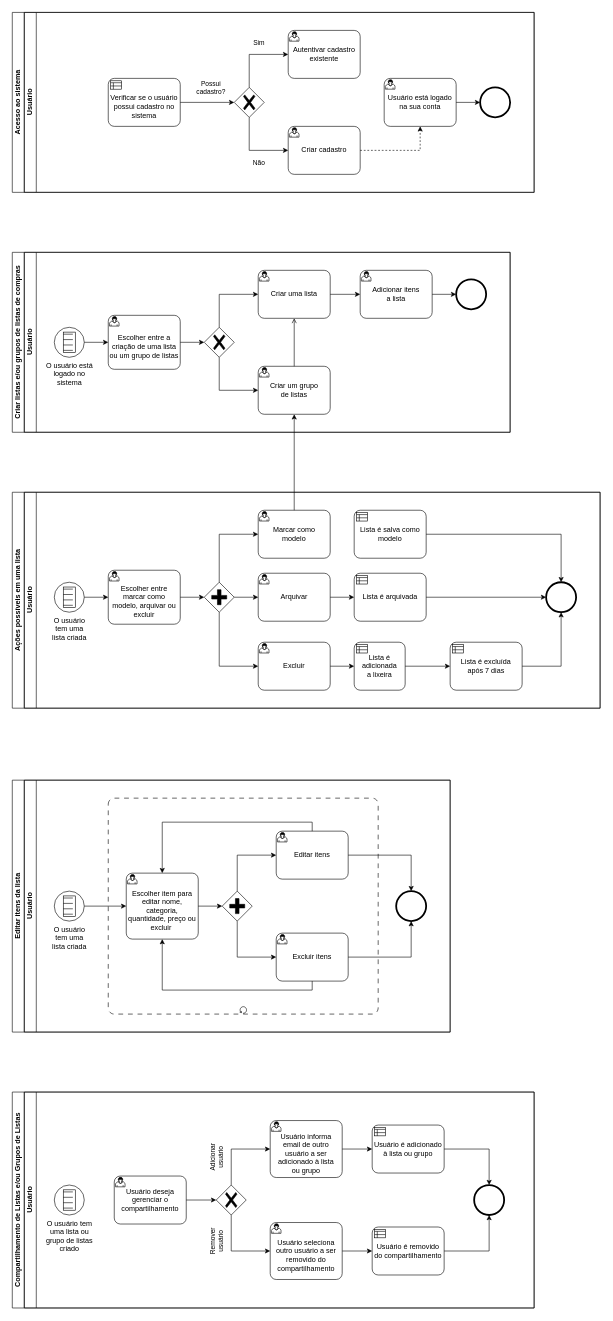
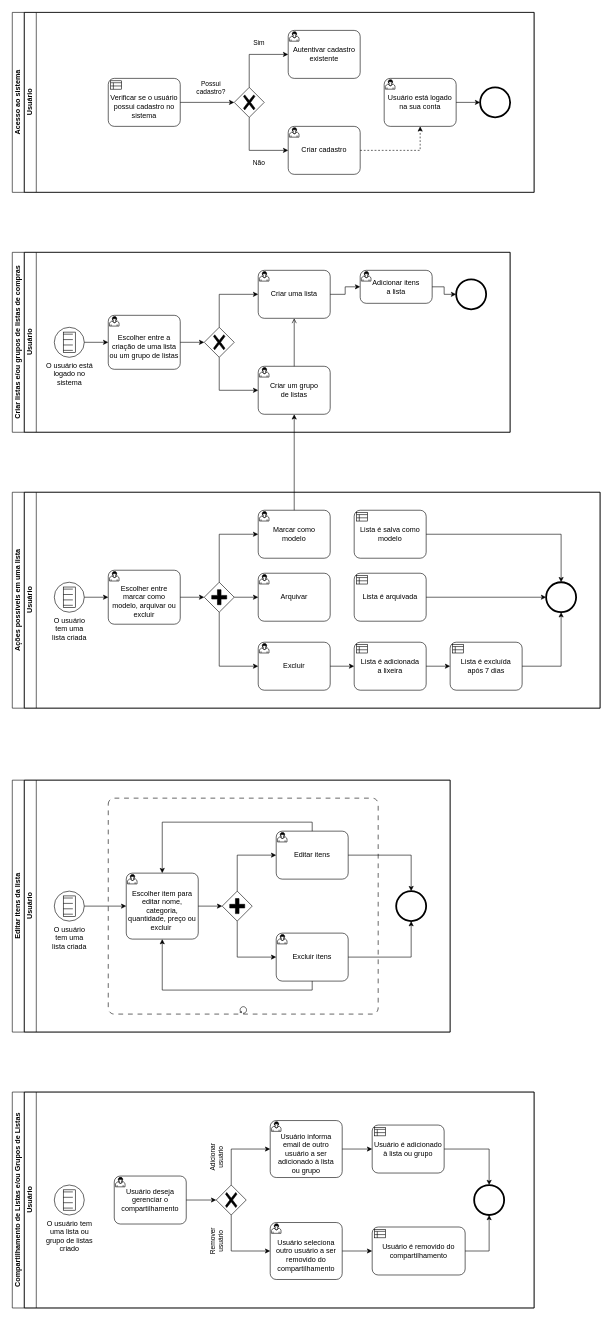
(396, 294) -> (396, 287)
(348, 597) -> none
(380, 666) -> (390, 666)
(408, 1251) -> (419, 1251)
